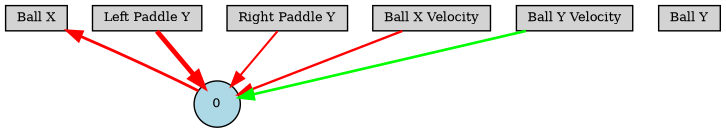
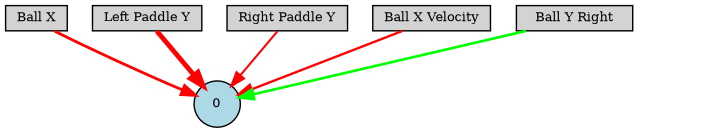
(575, 18) -> (575, 18)
(689, 18) -> none
(140, 63) -> (118, 62)
